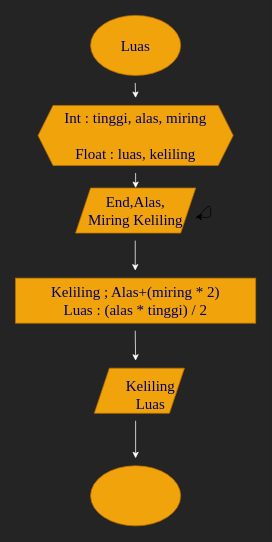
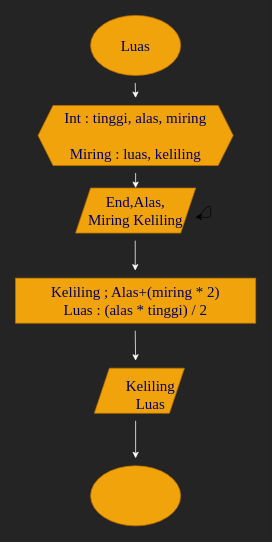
(135, 135) -> (135, 135)
